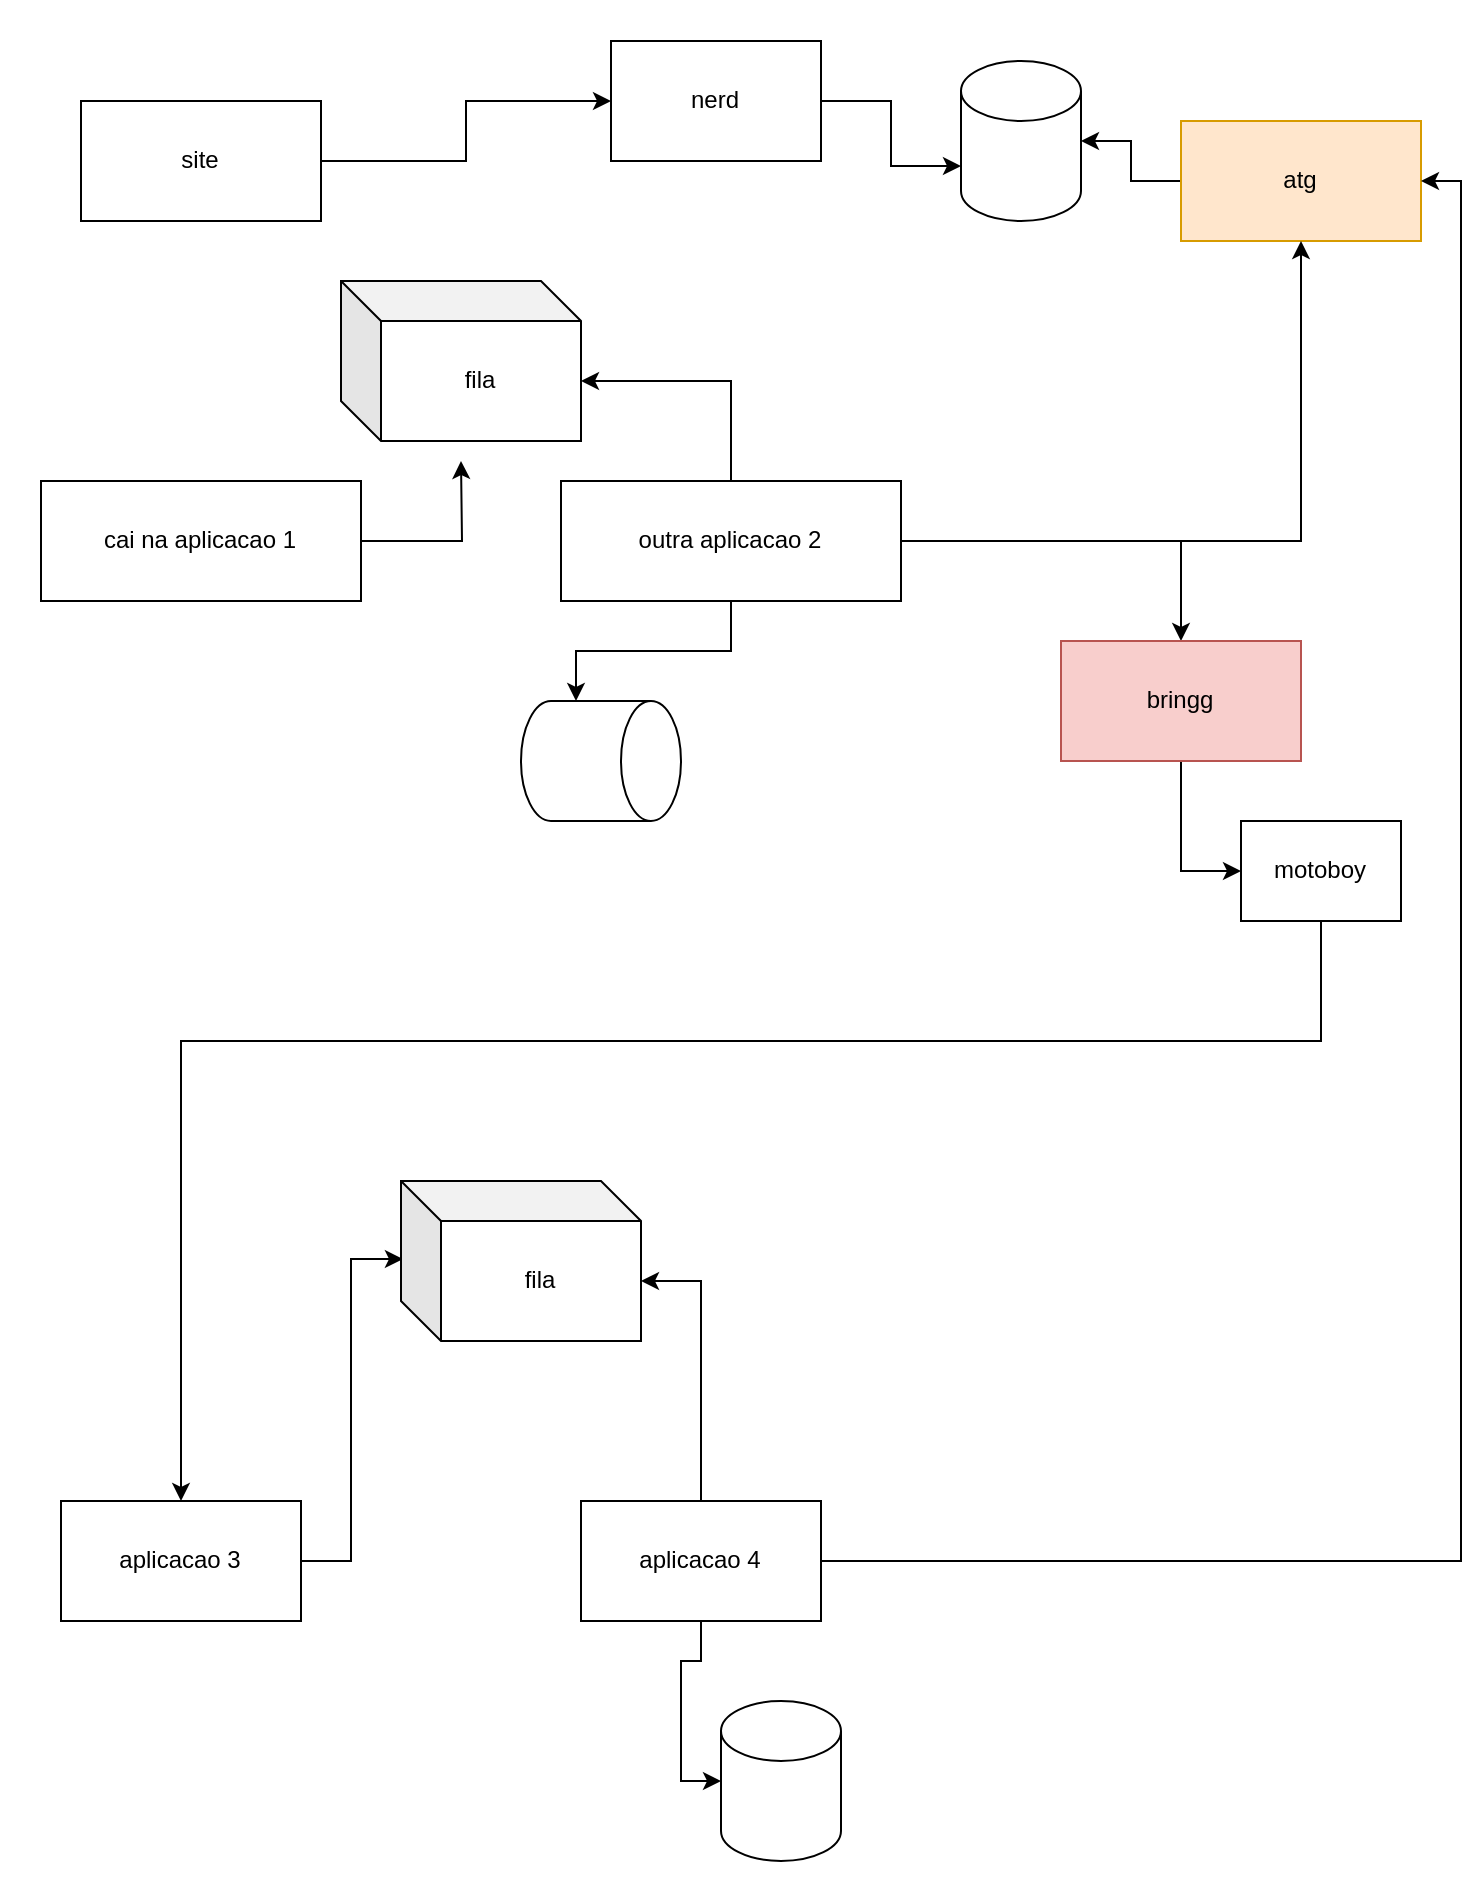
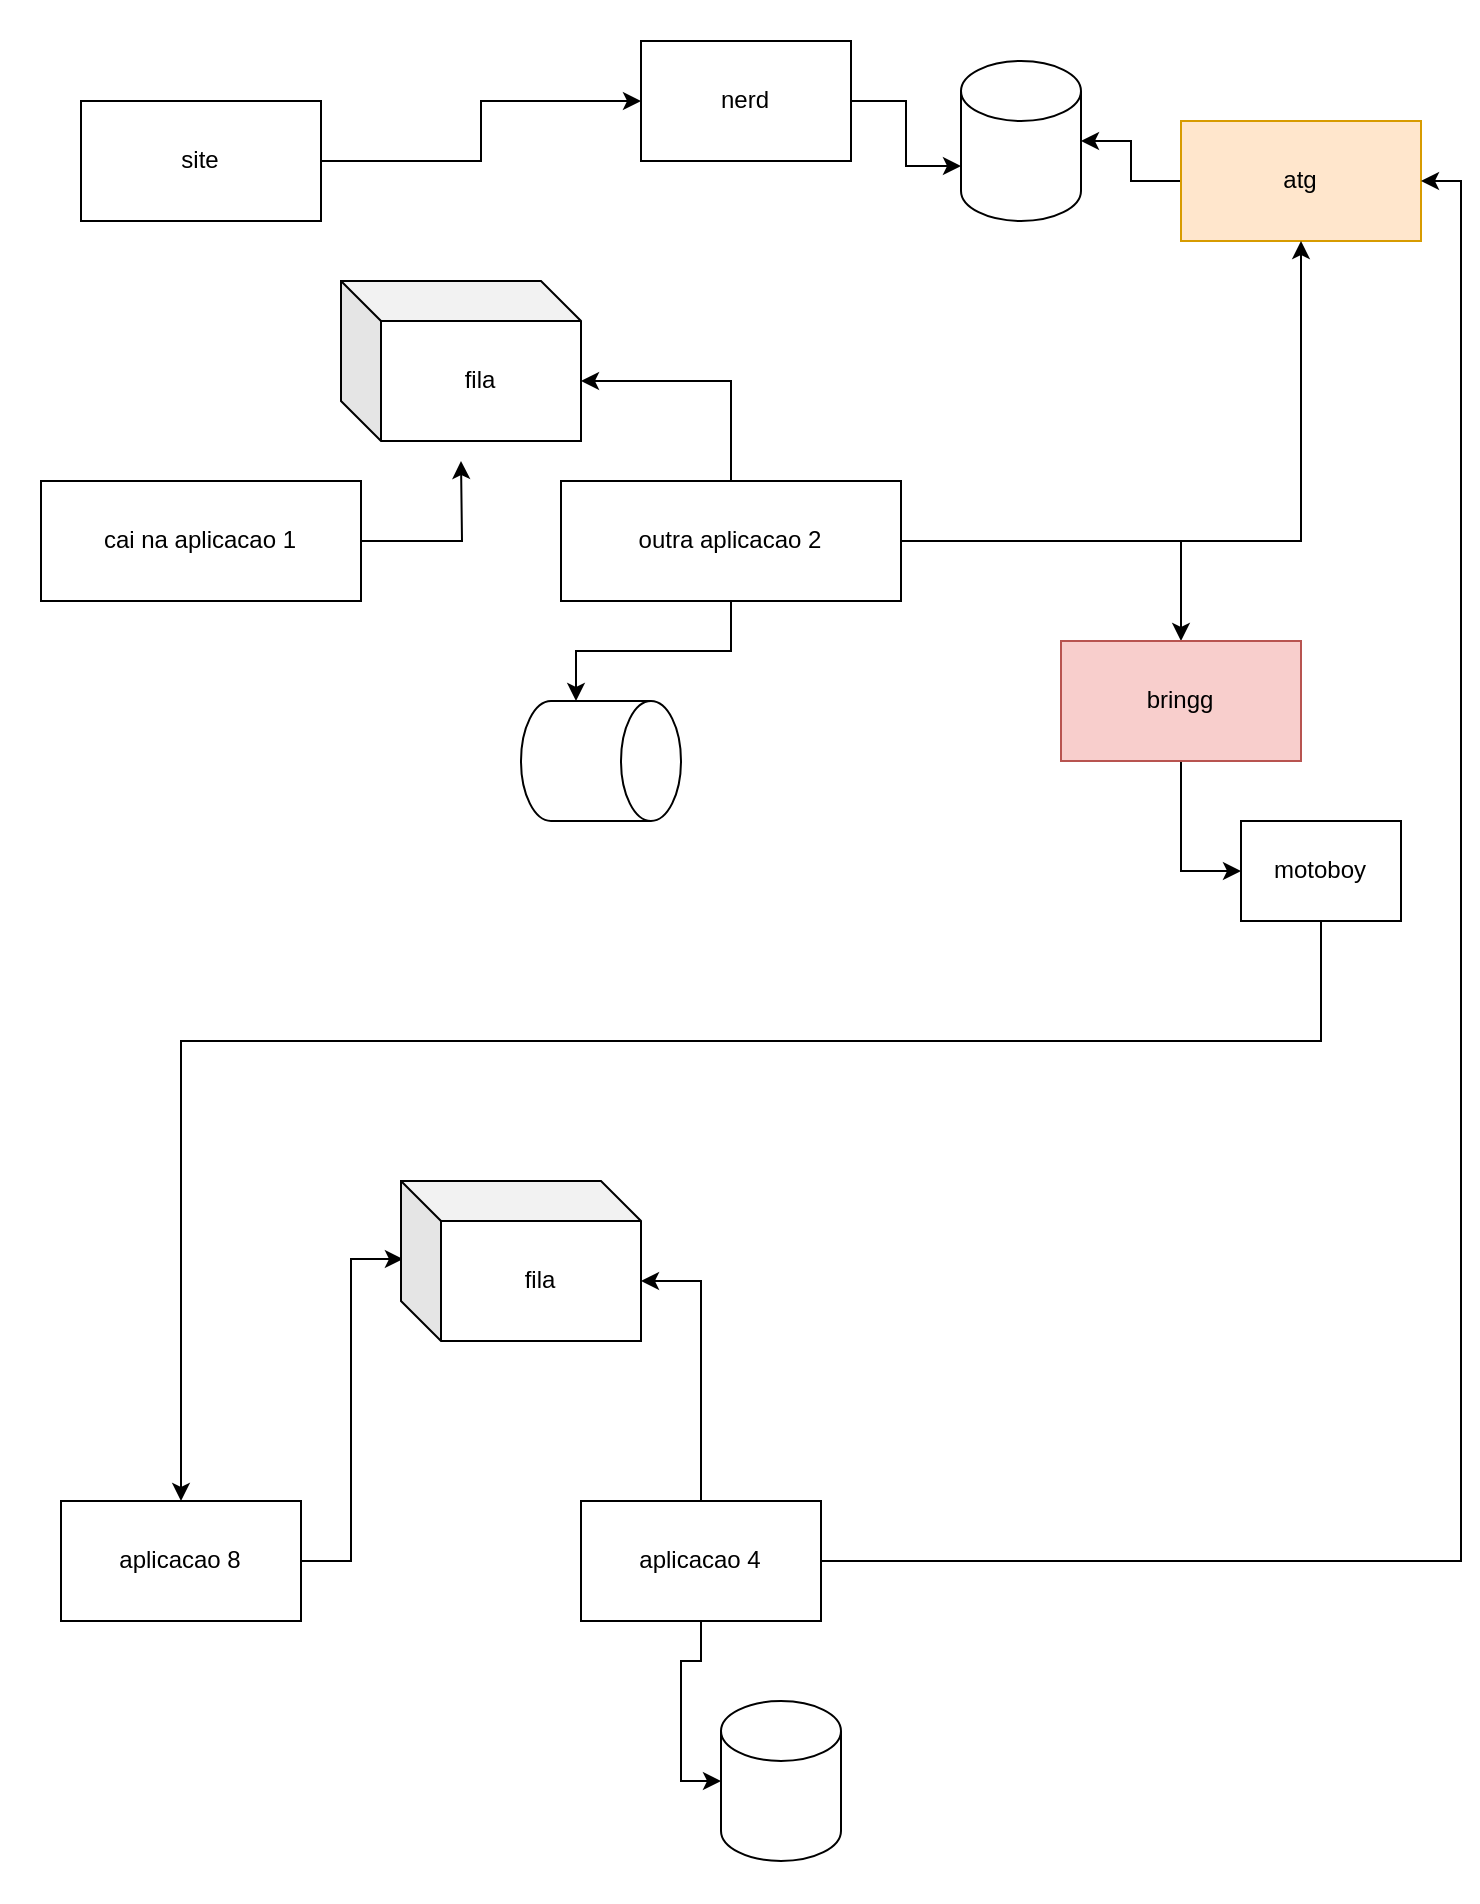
(716, 101) -> (746, 101)
(181, 1561) -> (181, 1561)
